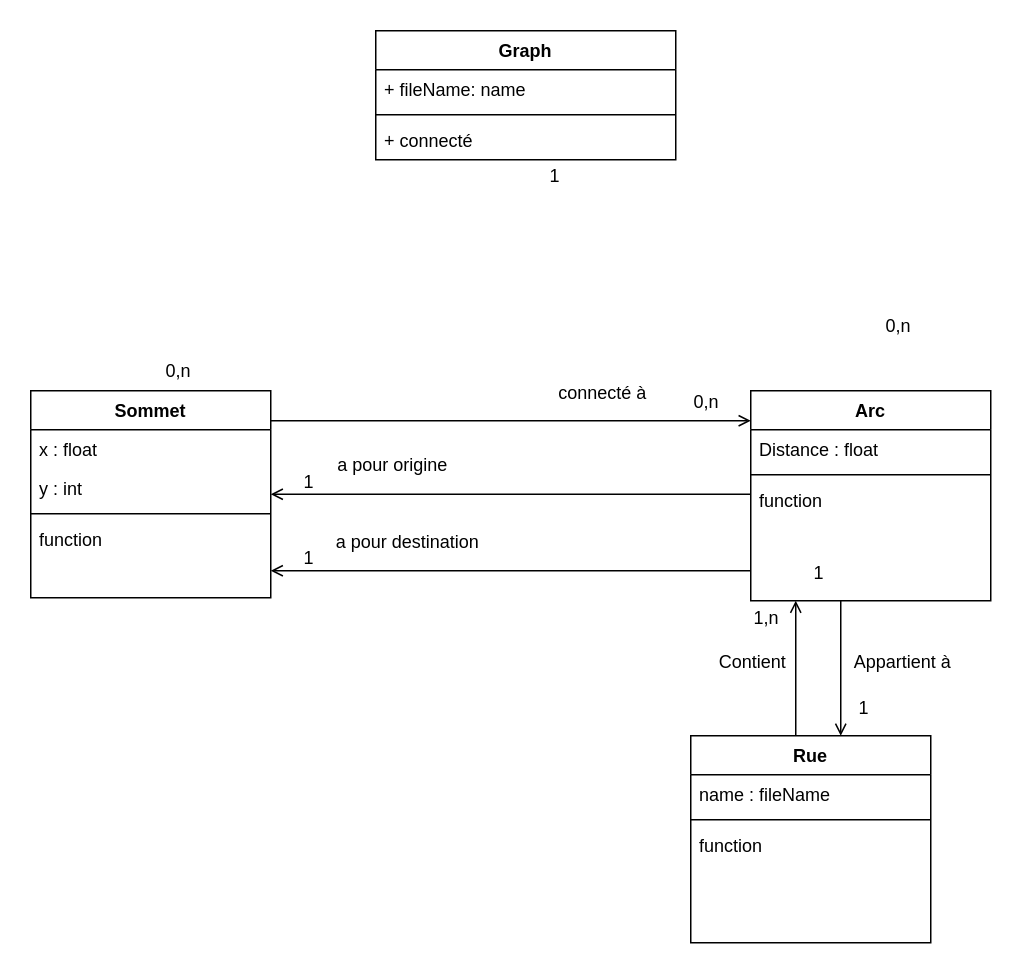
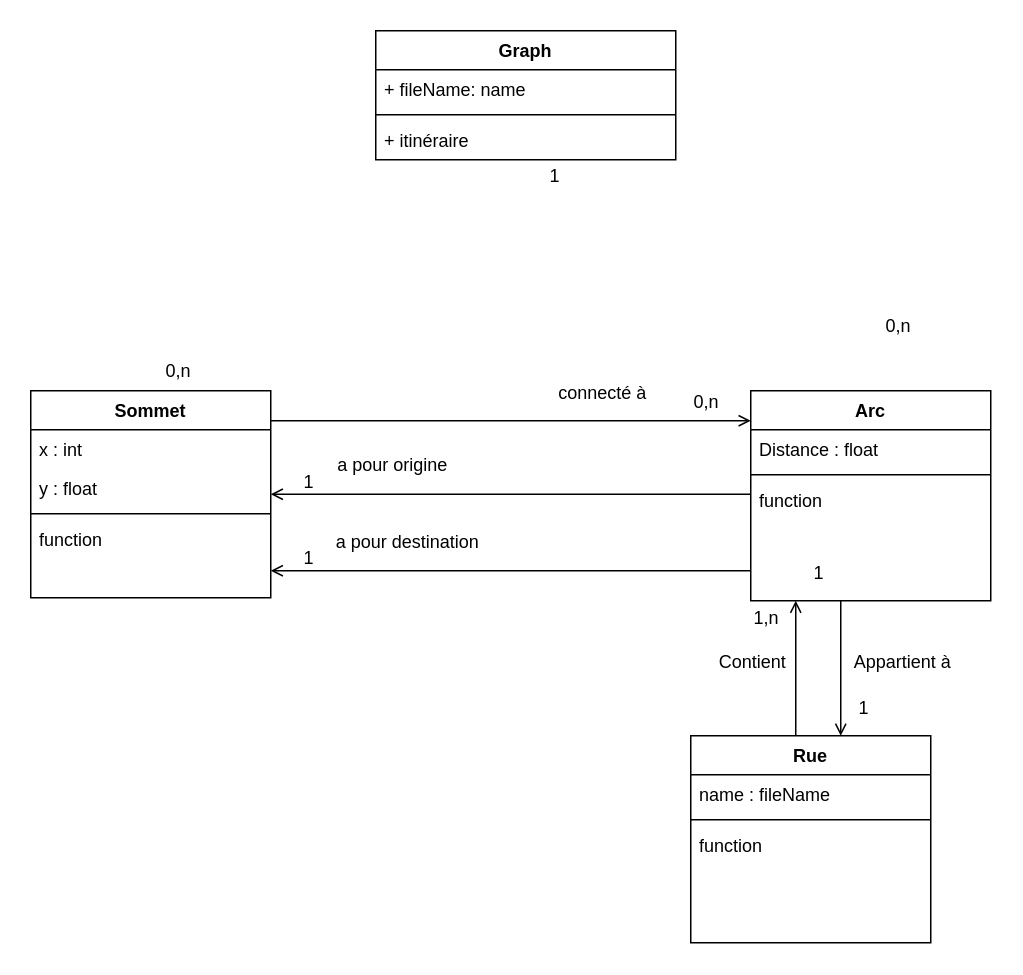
(433, 142) -> (436, 142)
(75, 450) -> (65, 450)
(65, 489) -> (75, 489)
